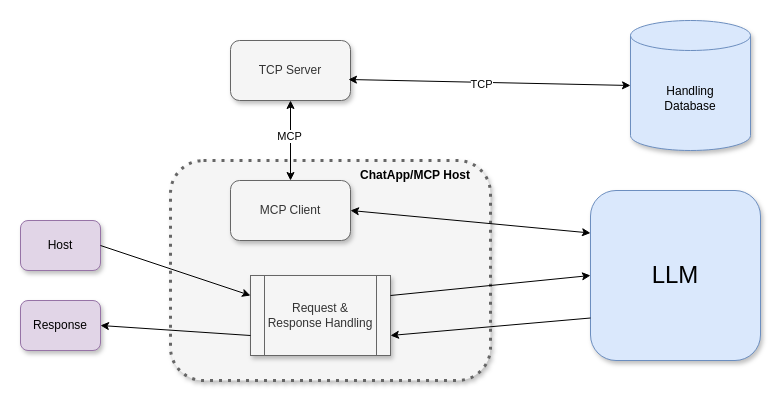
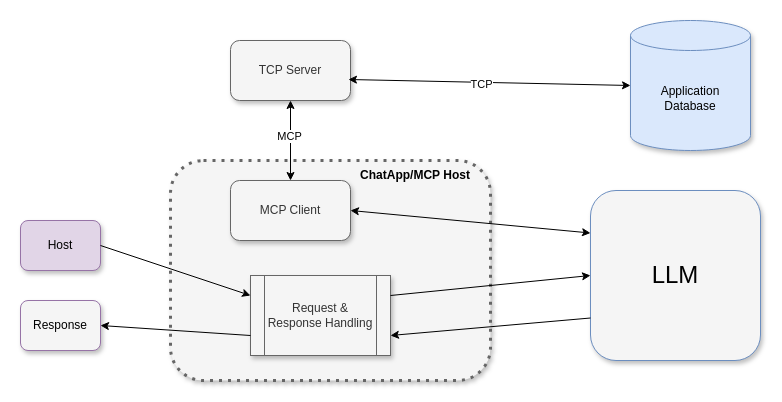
(691, 99) -> (691, 99)
(676, 276) -> (676, 276)
(61, 326) -> (61, 326)
